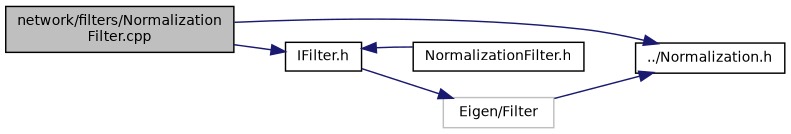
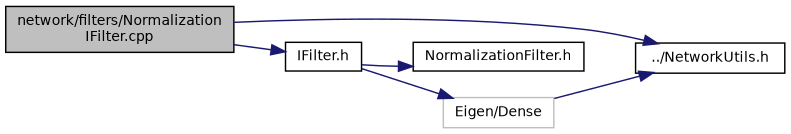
(120, 29) -> (120, 29)
(395, 47) -> (381, 66)
(710, 58) -> (710, 58)
(499, 113) -> (499, 113)
